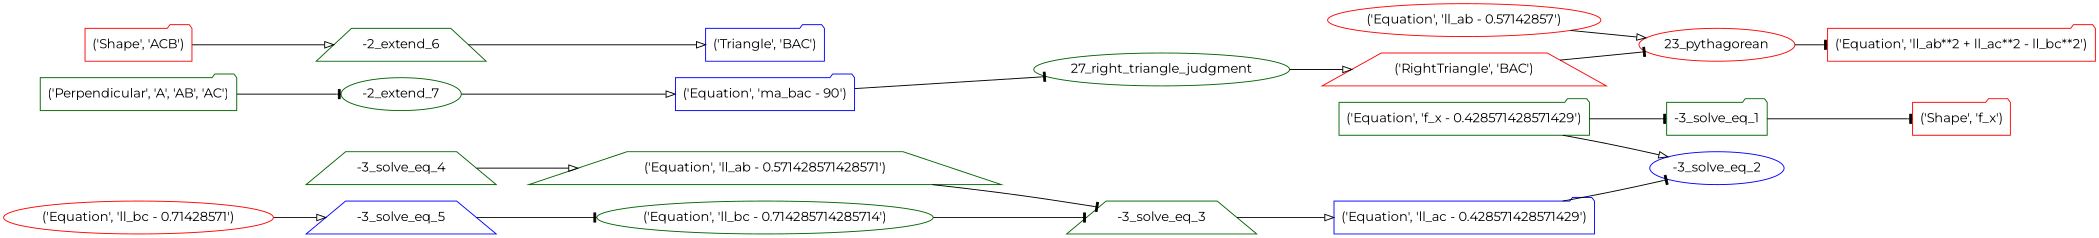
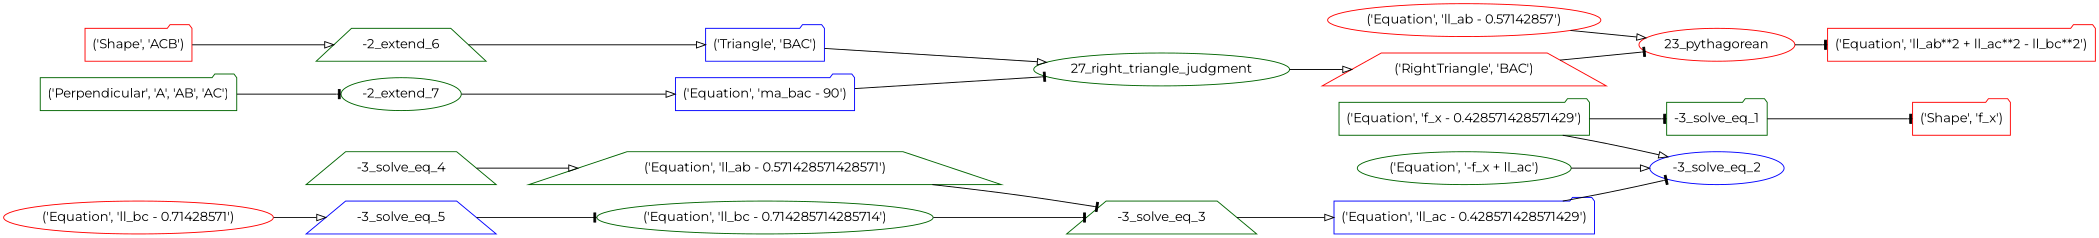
none -> (931, 55)
none -> (1464, 168)
